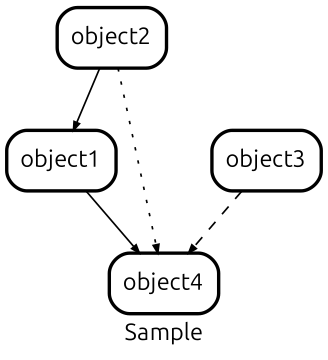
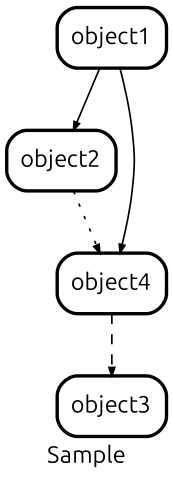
(88, 95) -> (88, 95)
(218, 219) -> (112, 341)
